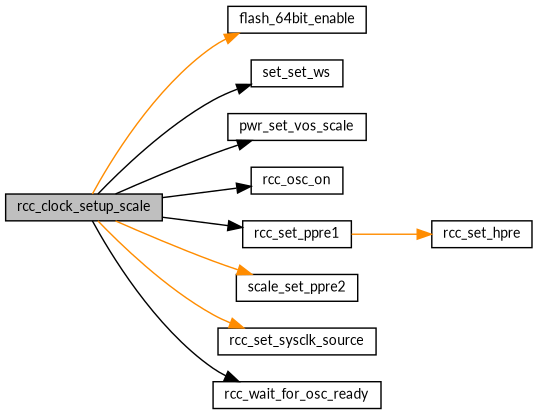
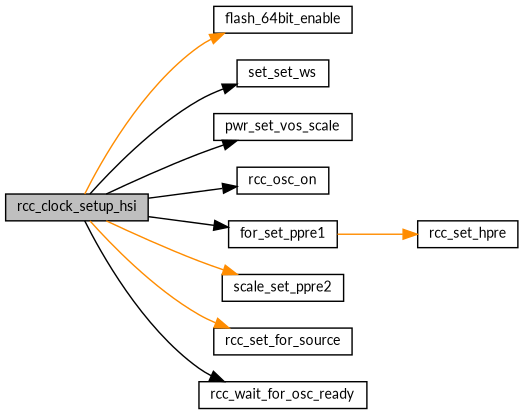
(84, 207) -> (77, 207)
(297, 234) -> (283, 234)
(297, 341) -> (283, 341)
